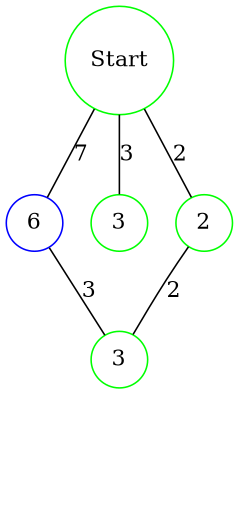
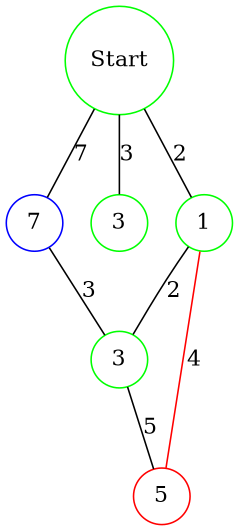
(35, 223) -> (35, 223)
(204, 223) -> (204, 223)
none -> (162, 496)
